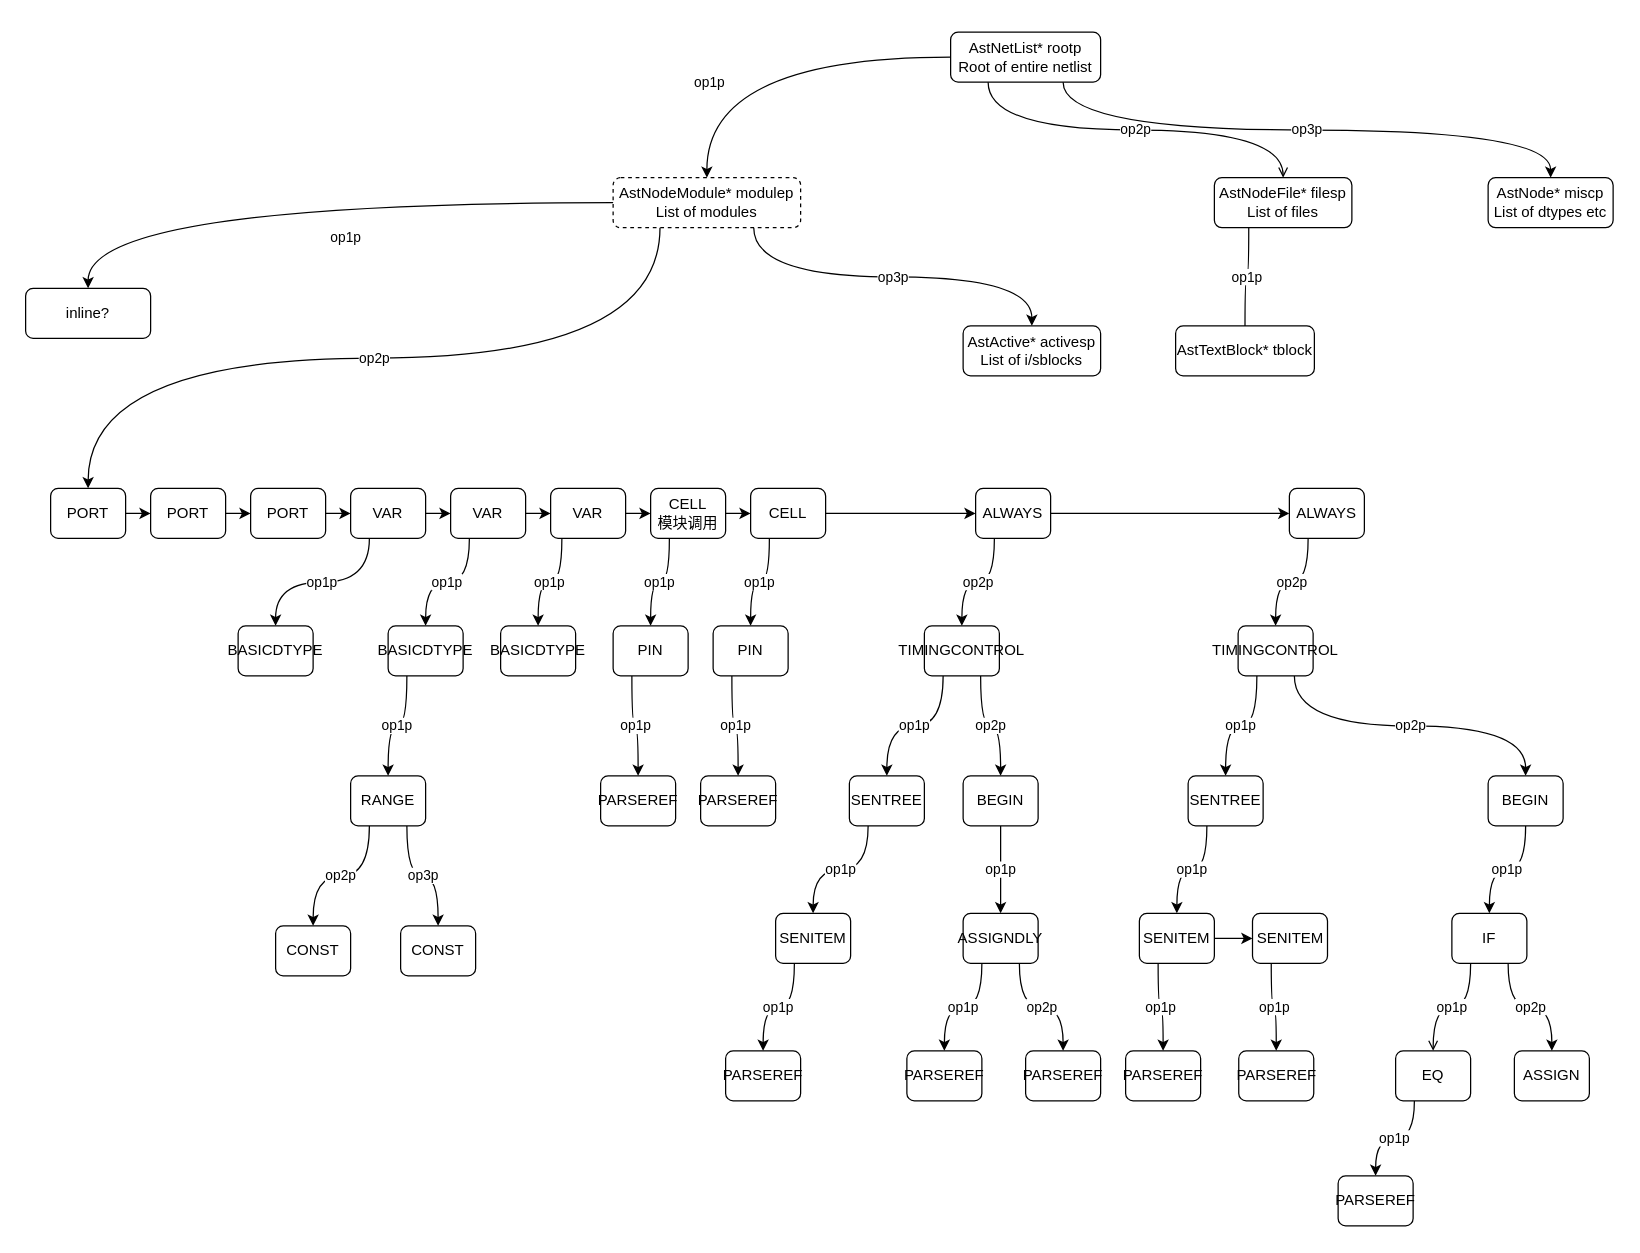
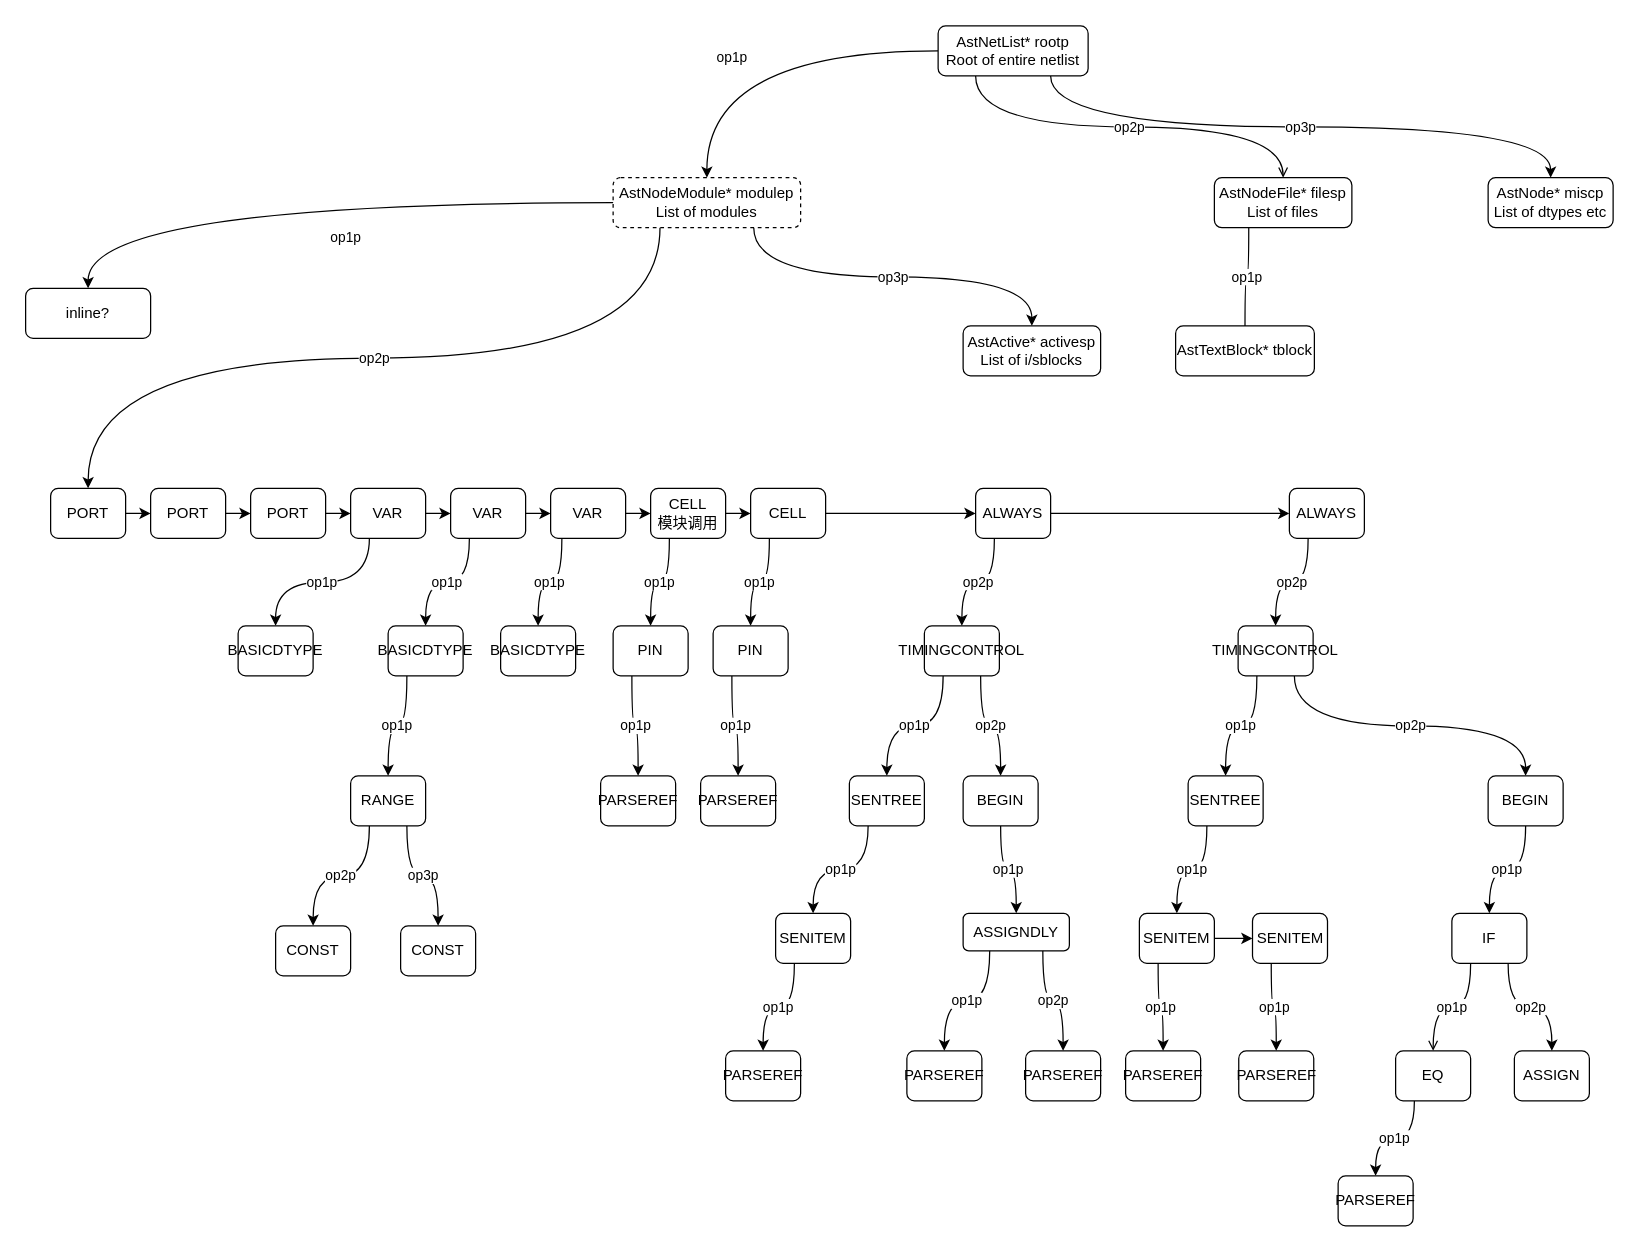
(1026, 57) -> (1013, 51)
(1001, 938) -> (1016, 932)
